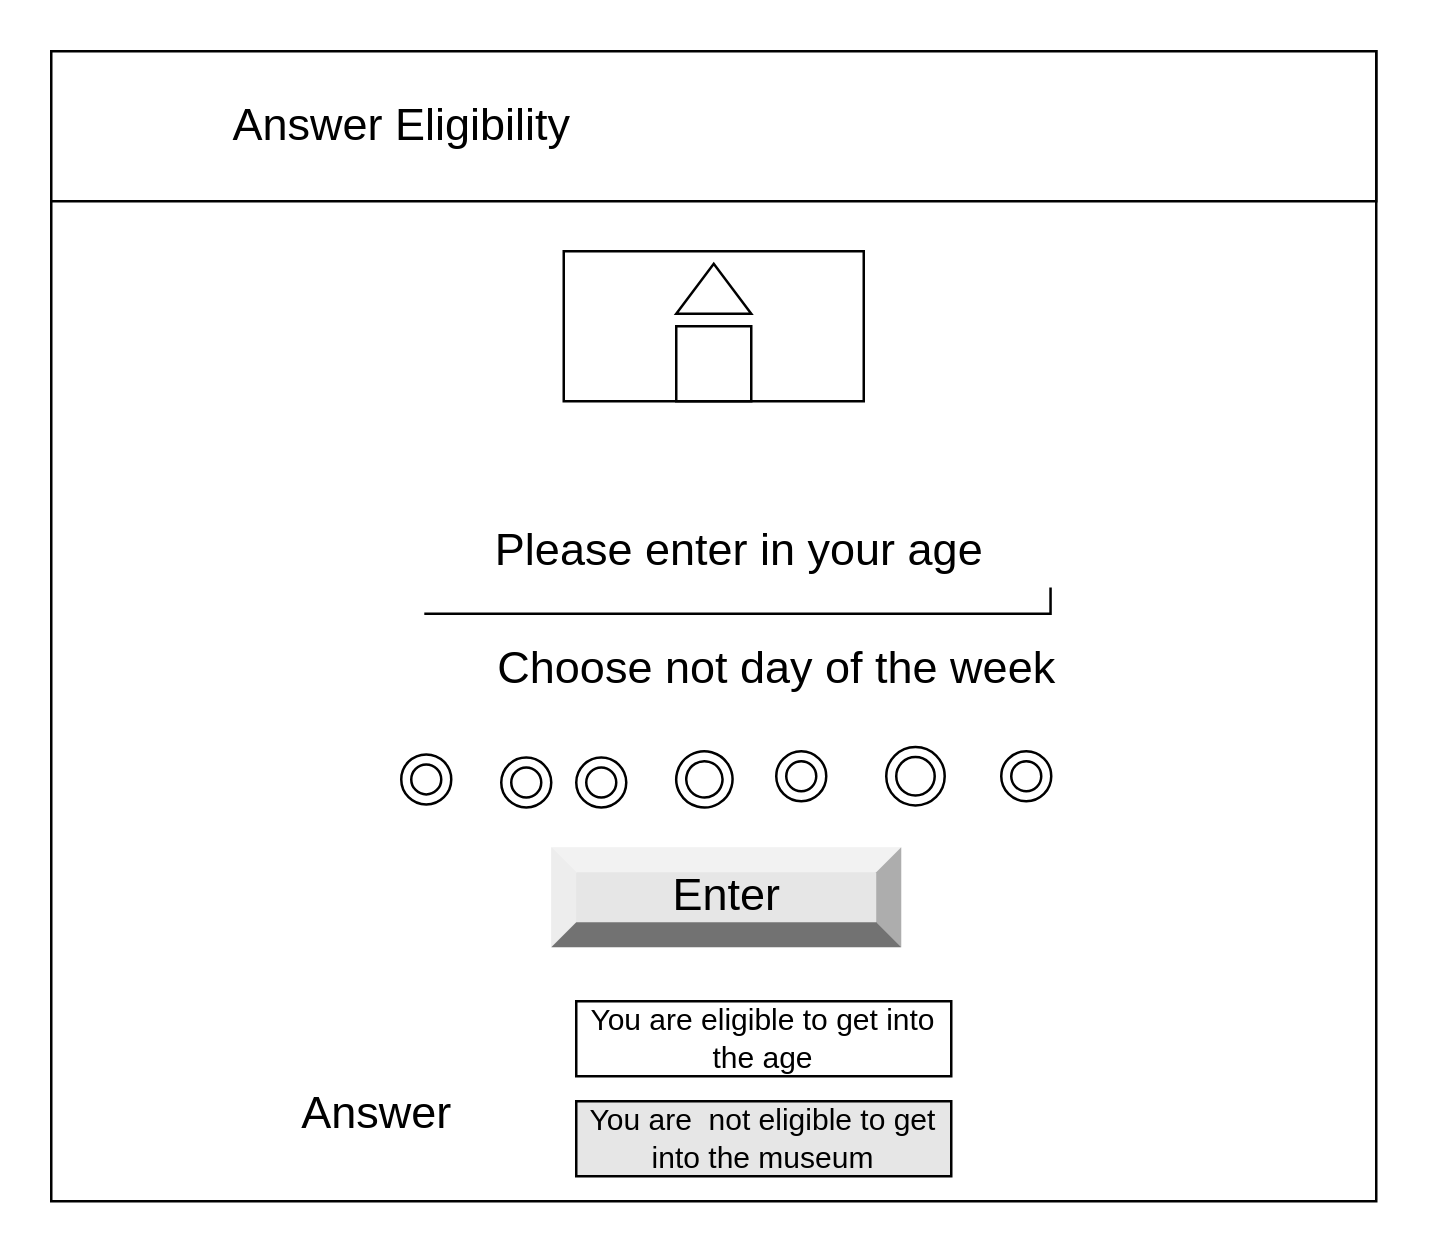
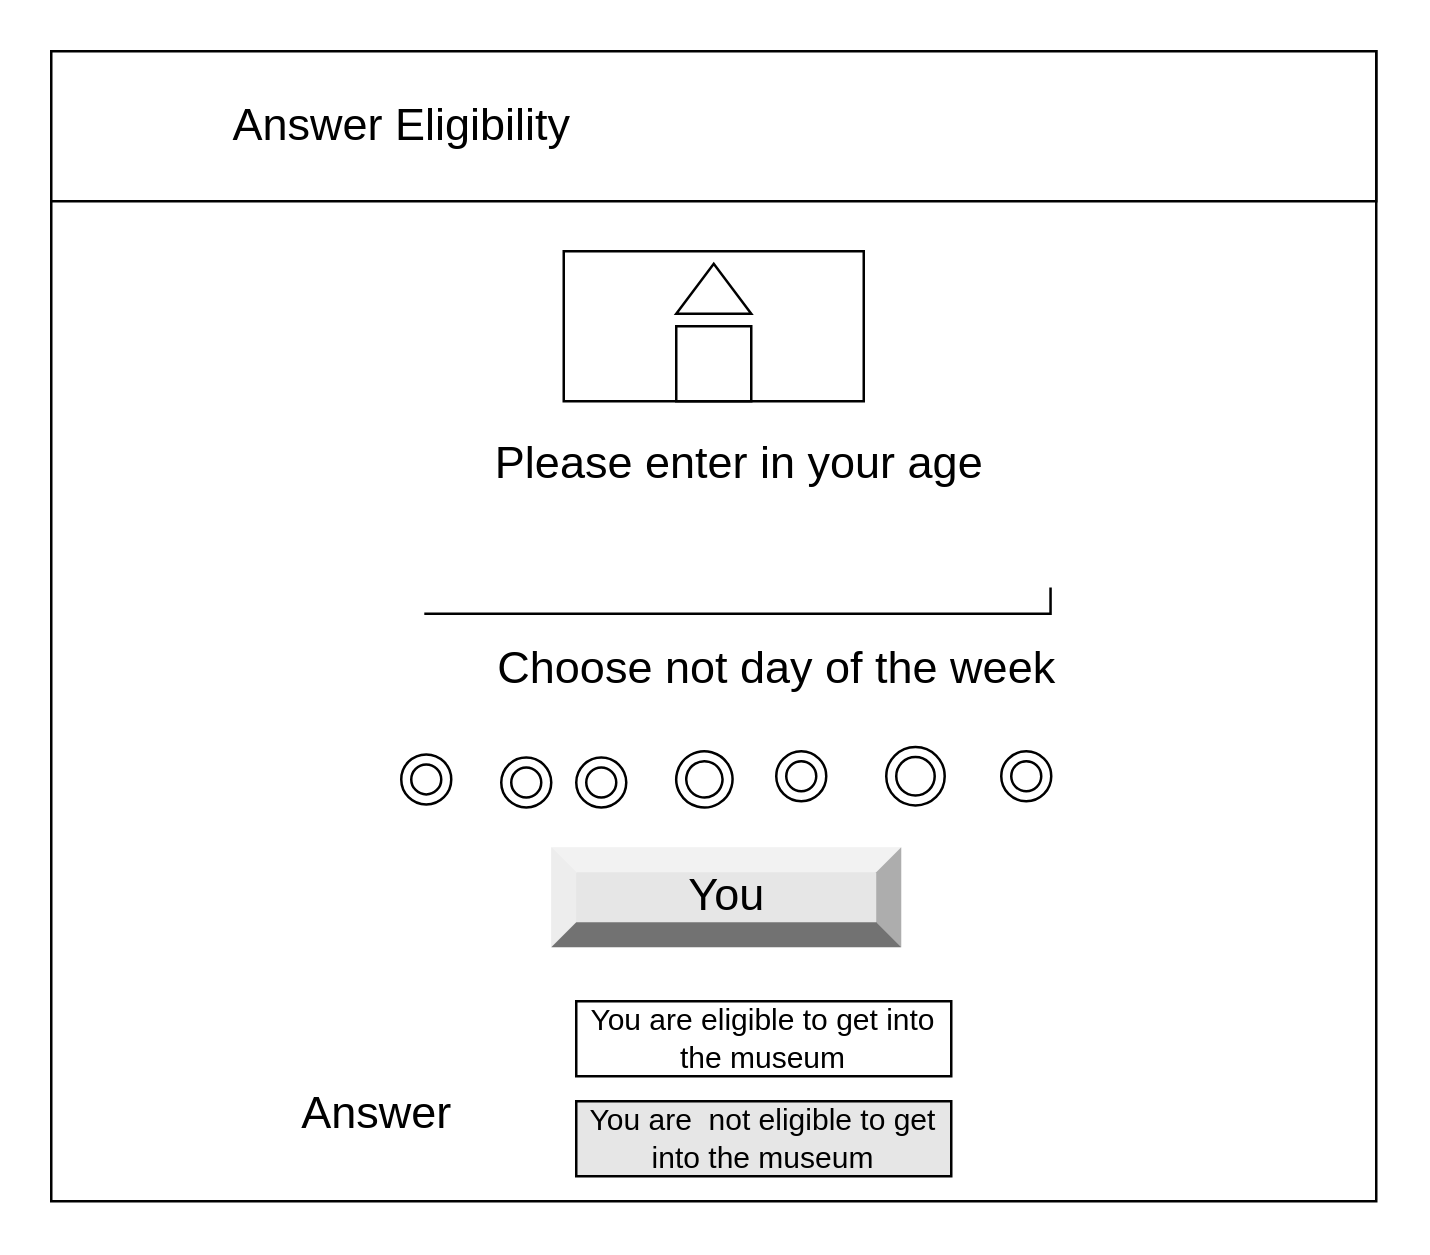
(739, 551) -> (739, 464)
(728, 896) -> (728, 896)
(764, 1039) -> (764, 1039)
